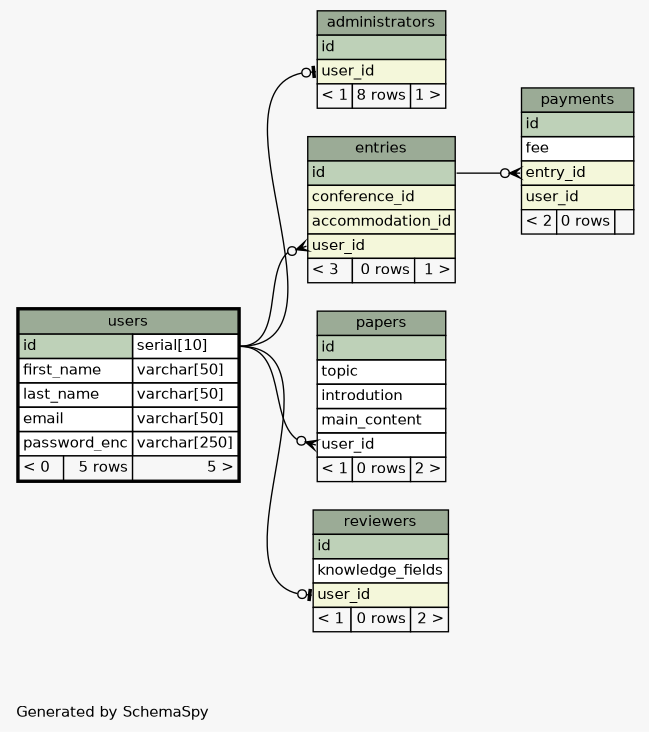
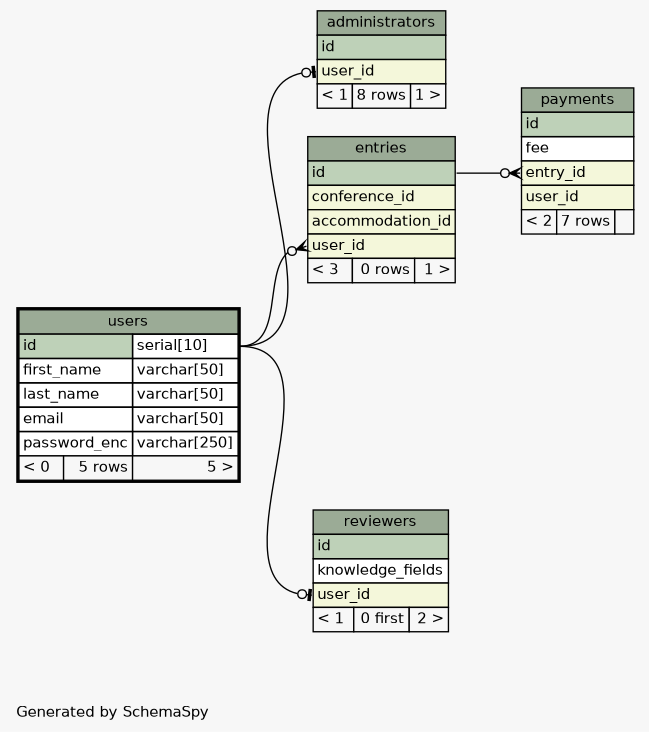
(586, 221) -> (586, 221)
(381, 396) -> none
(381, 619) -> (383, 619)
